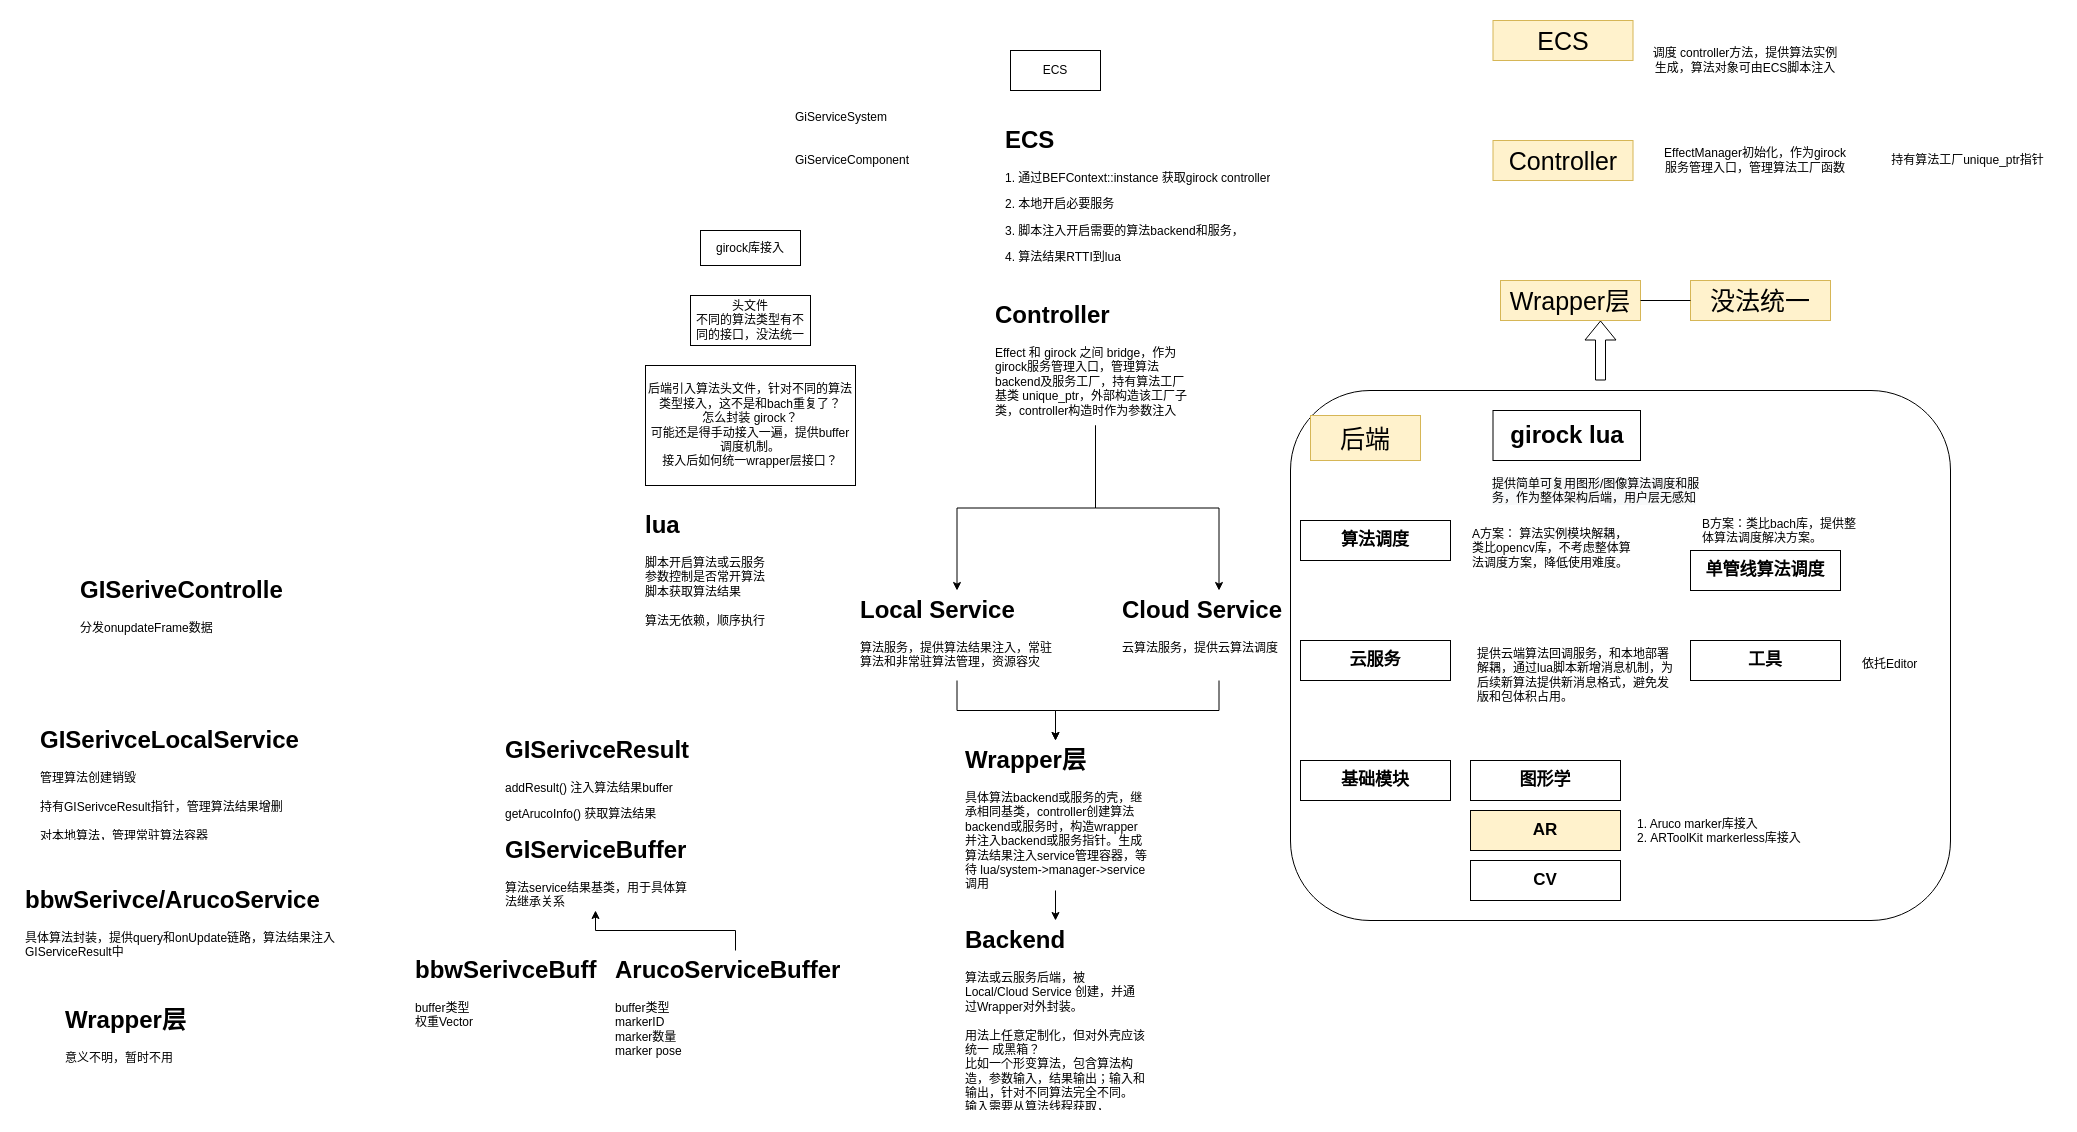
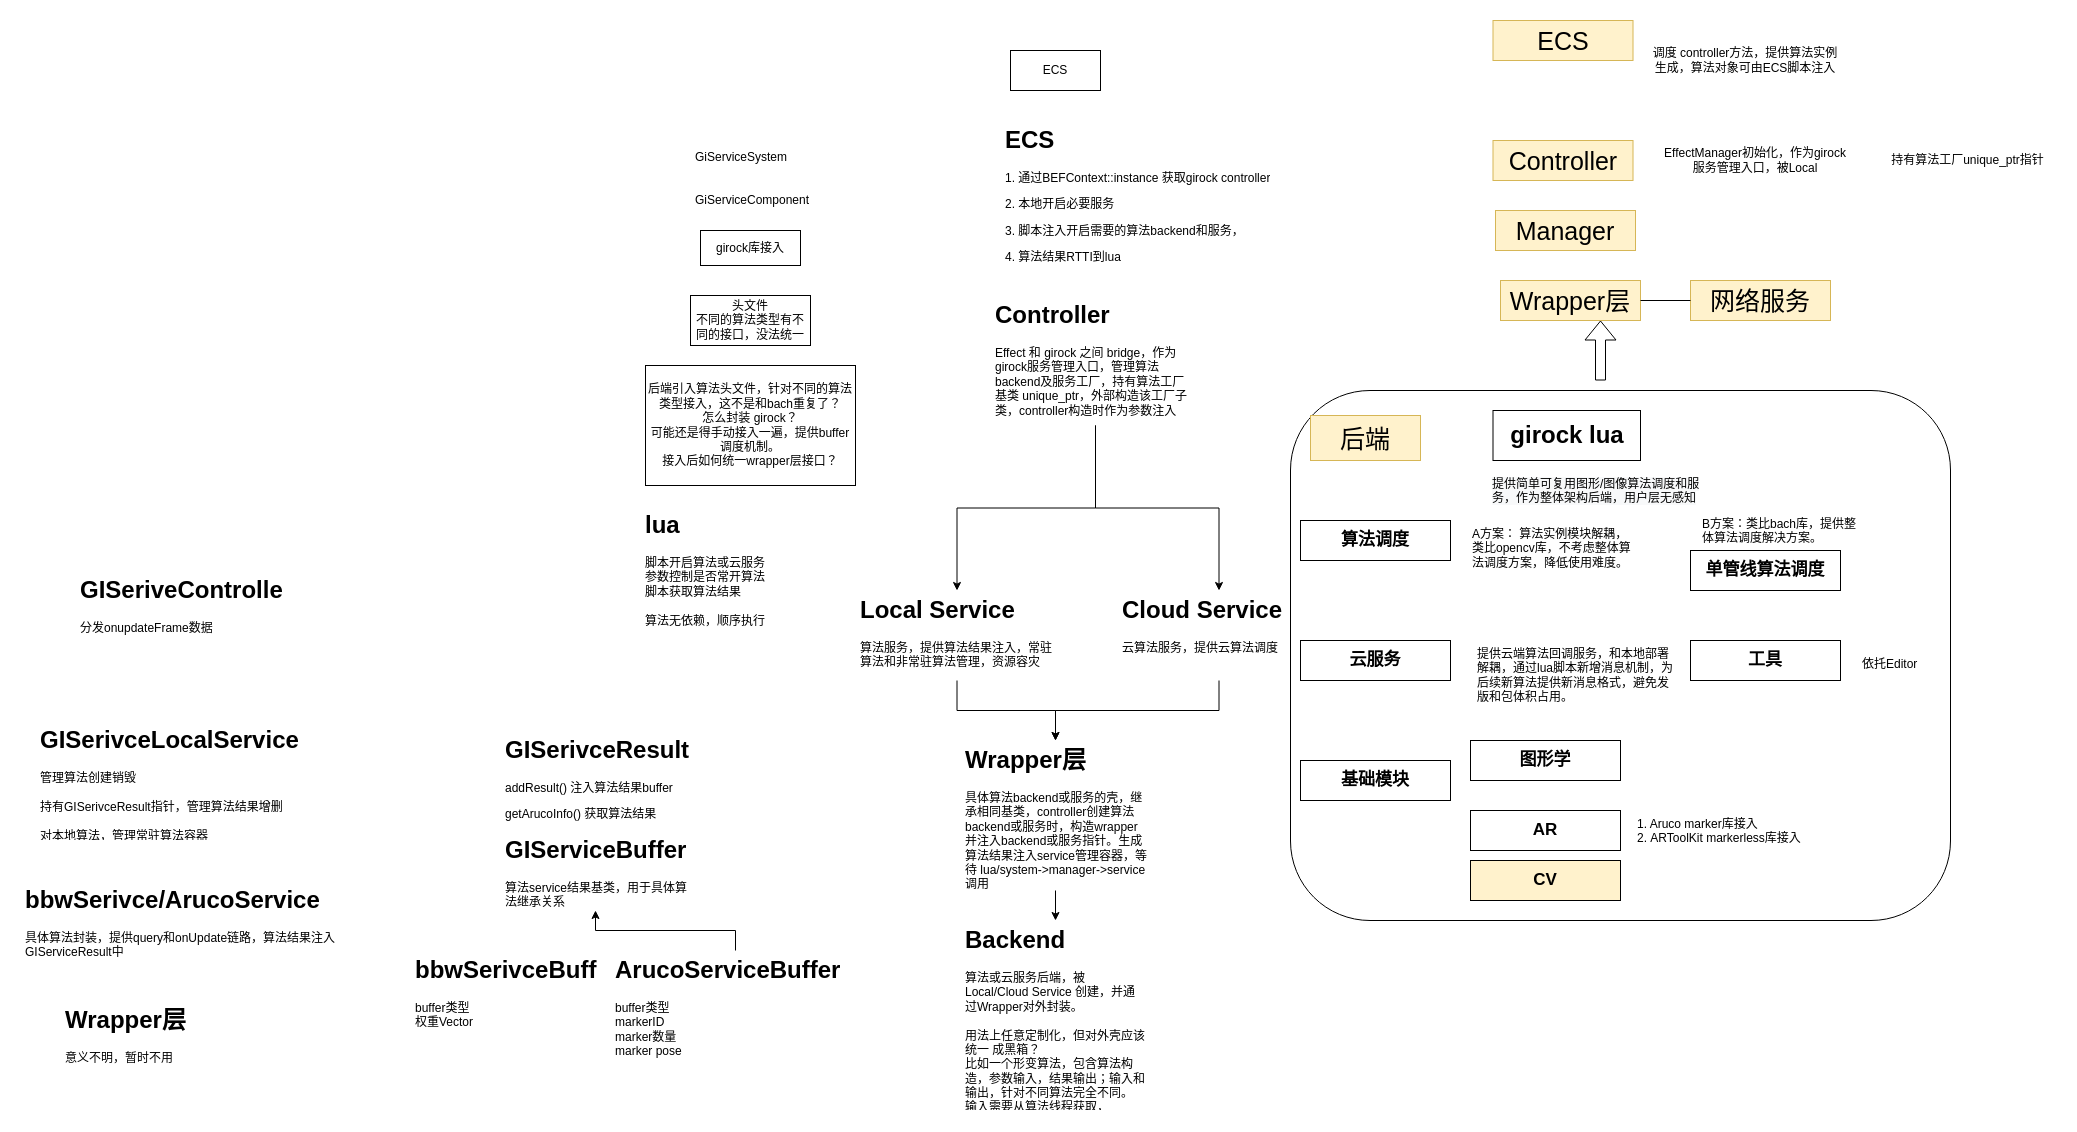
(891, 151) -> (791, 191)
(1756, 161) -> (1756, 161)
none -> (1566, 231)
(1761, 301) -> (1761, 301)
(1546, 781) -> (1546, 761)
(1546, 831) -> (1546, 831)
(1546, 881) -> (1546, 881)
